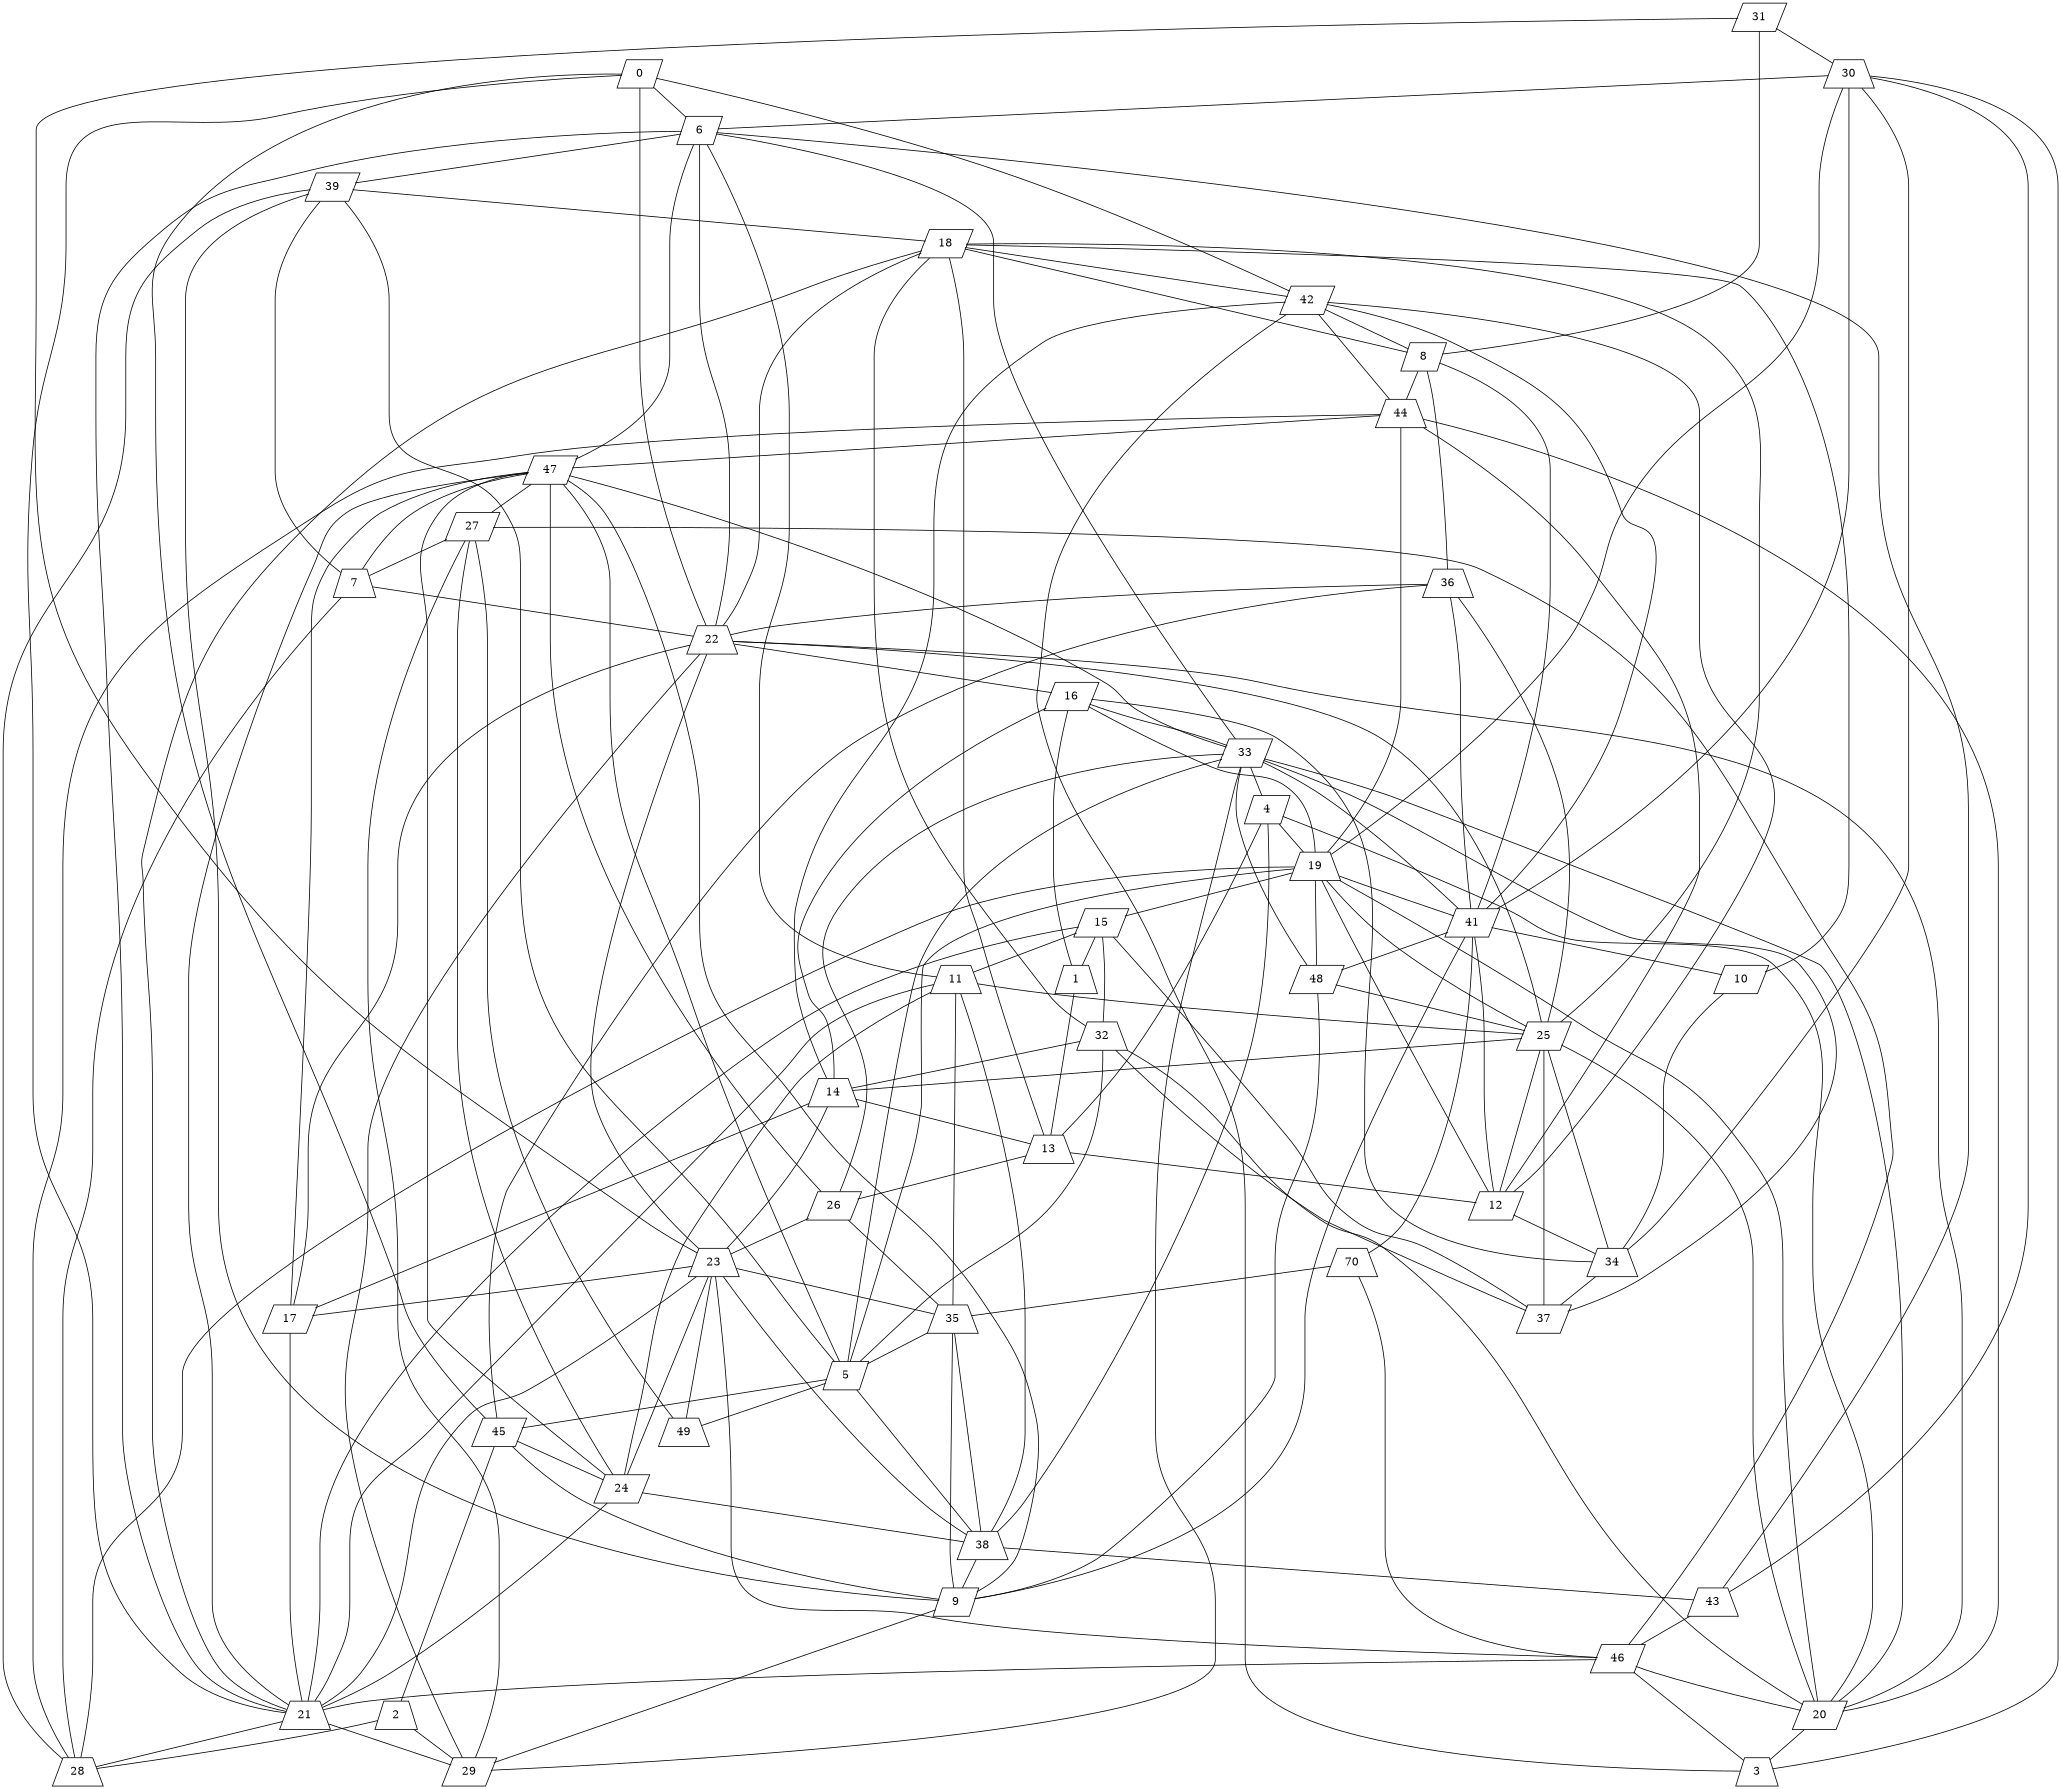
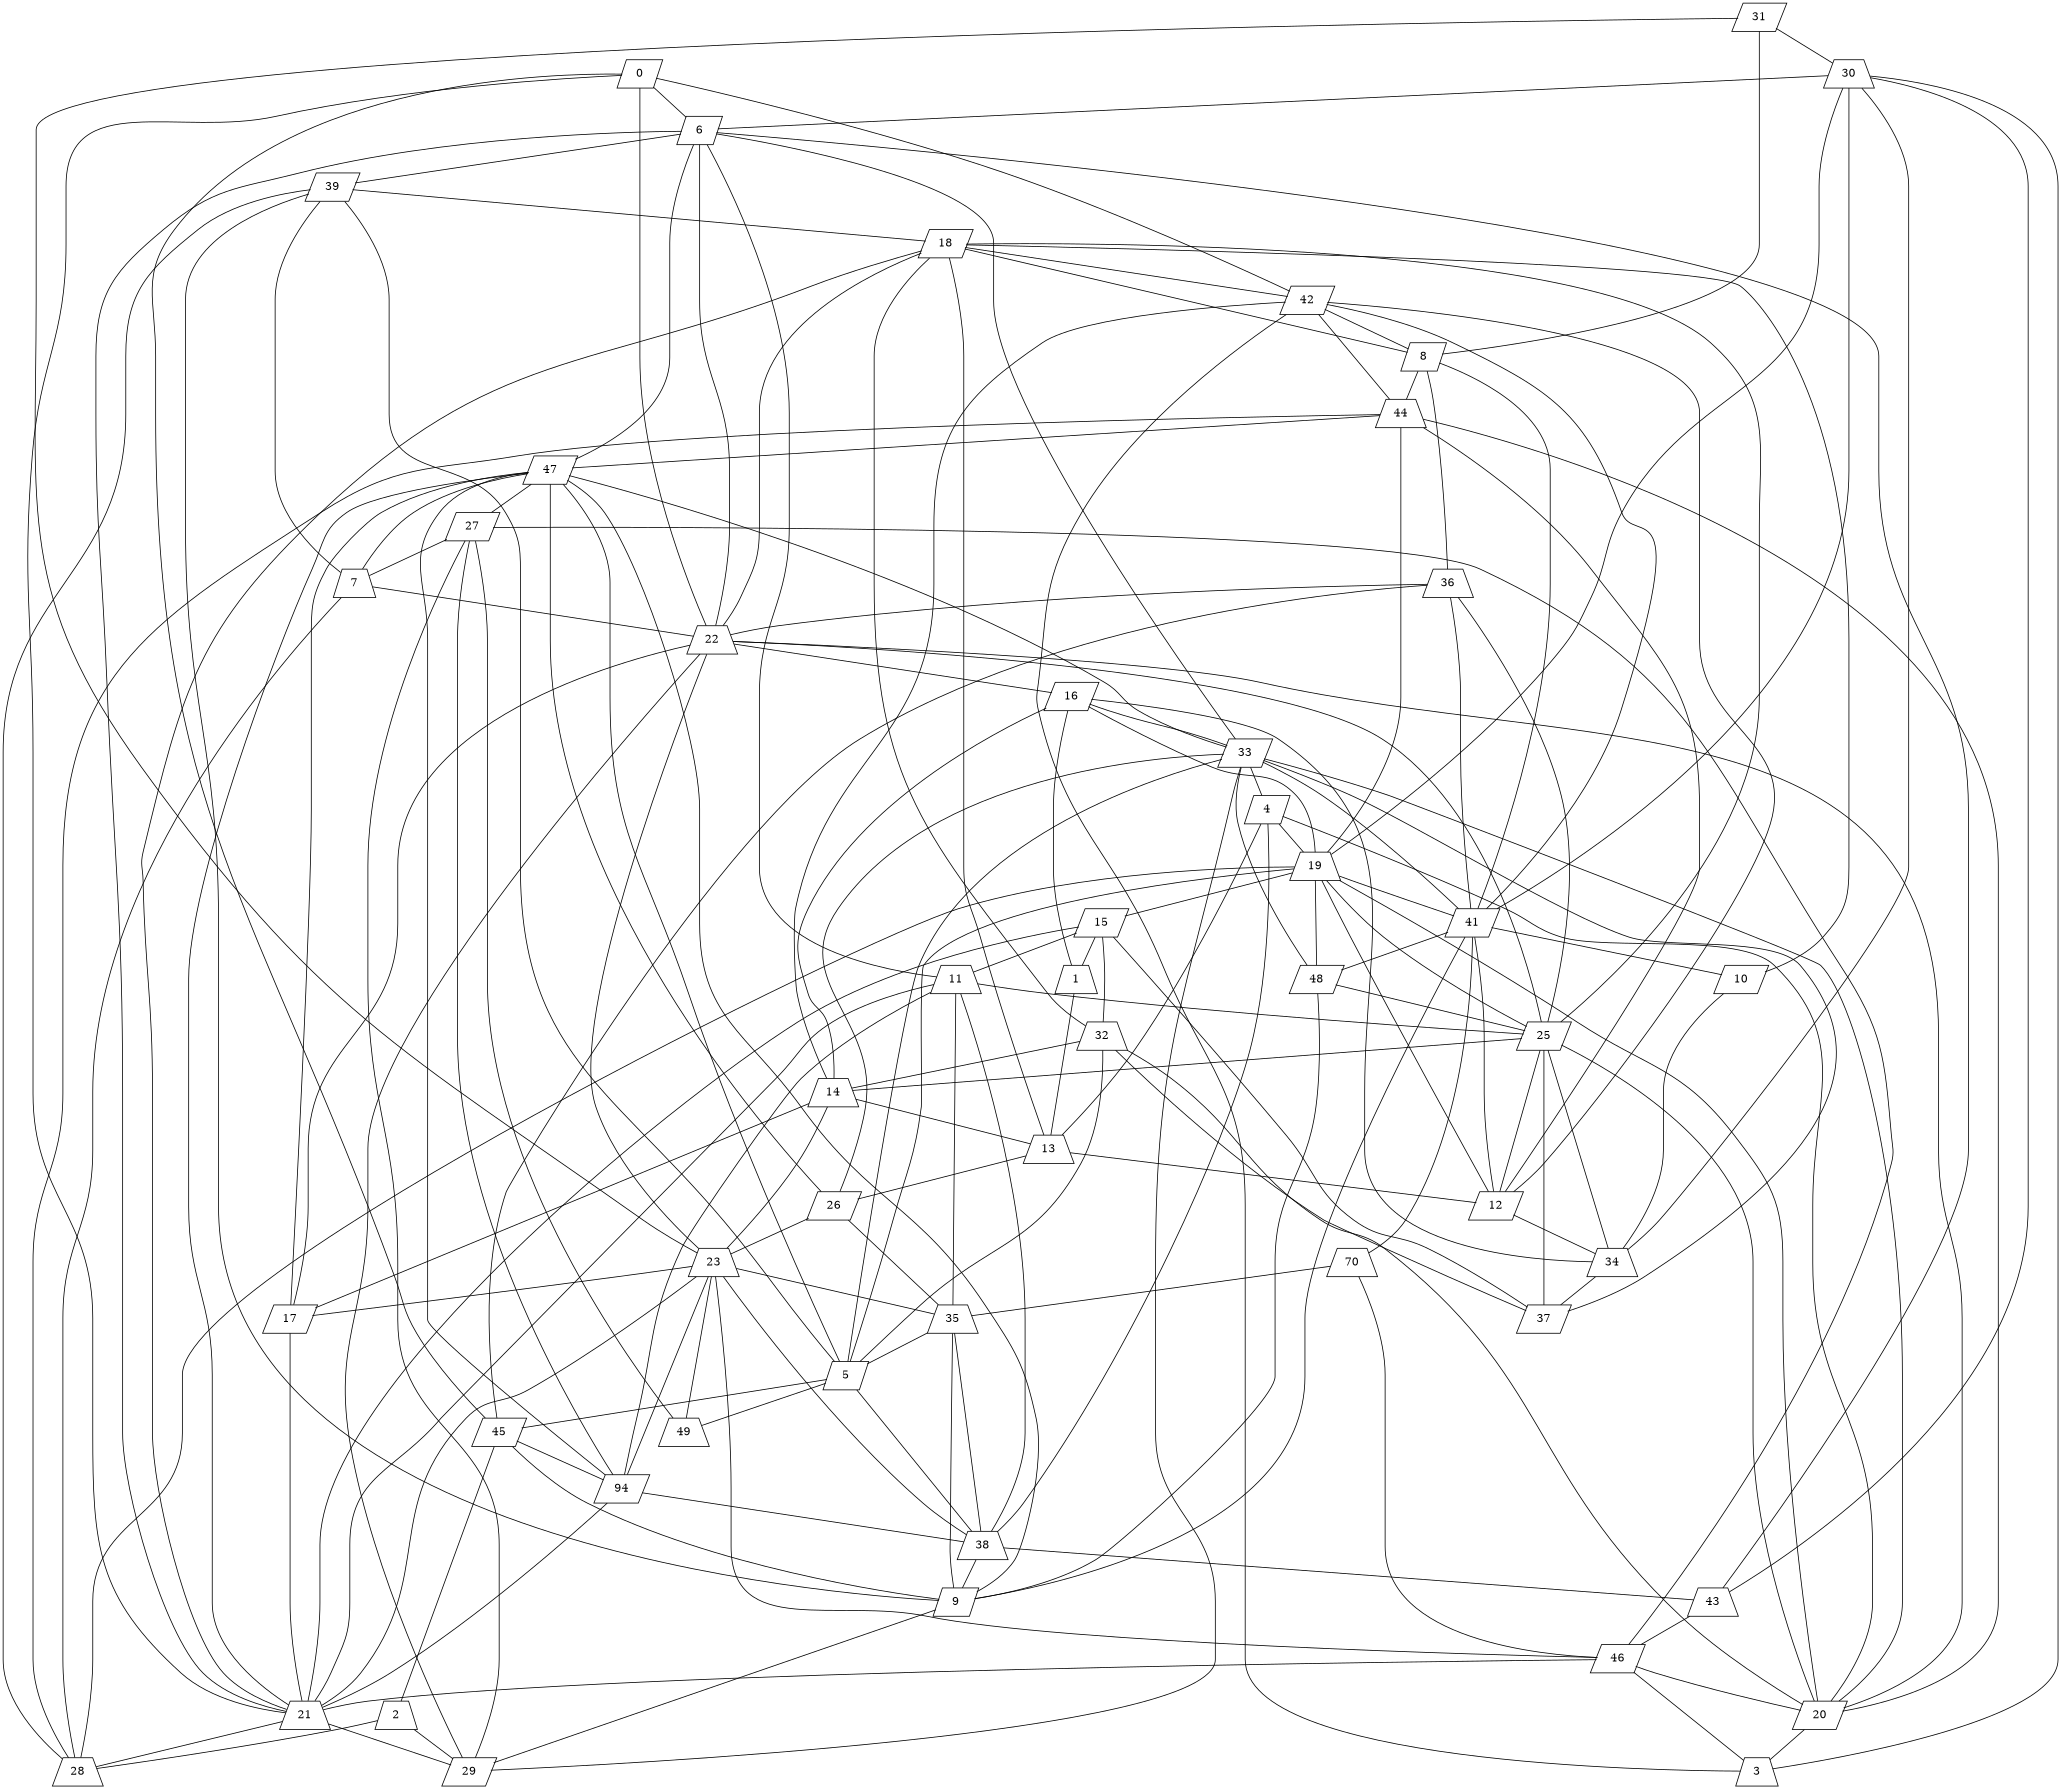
(622, 1489) -> (622, 1489)
